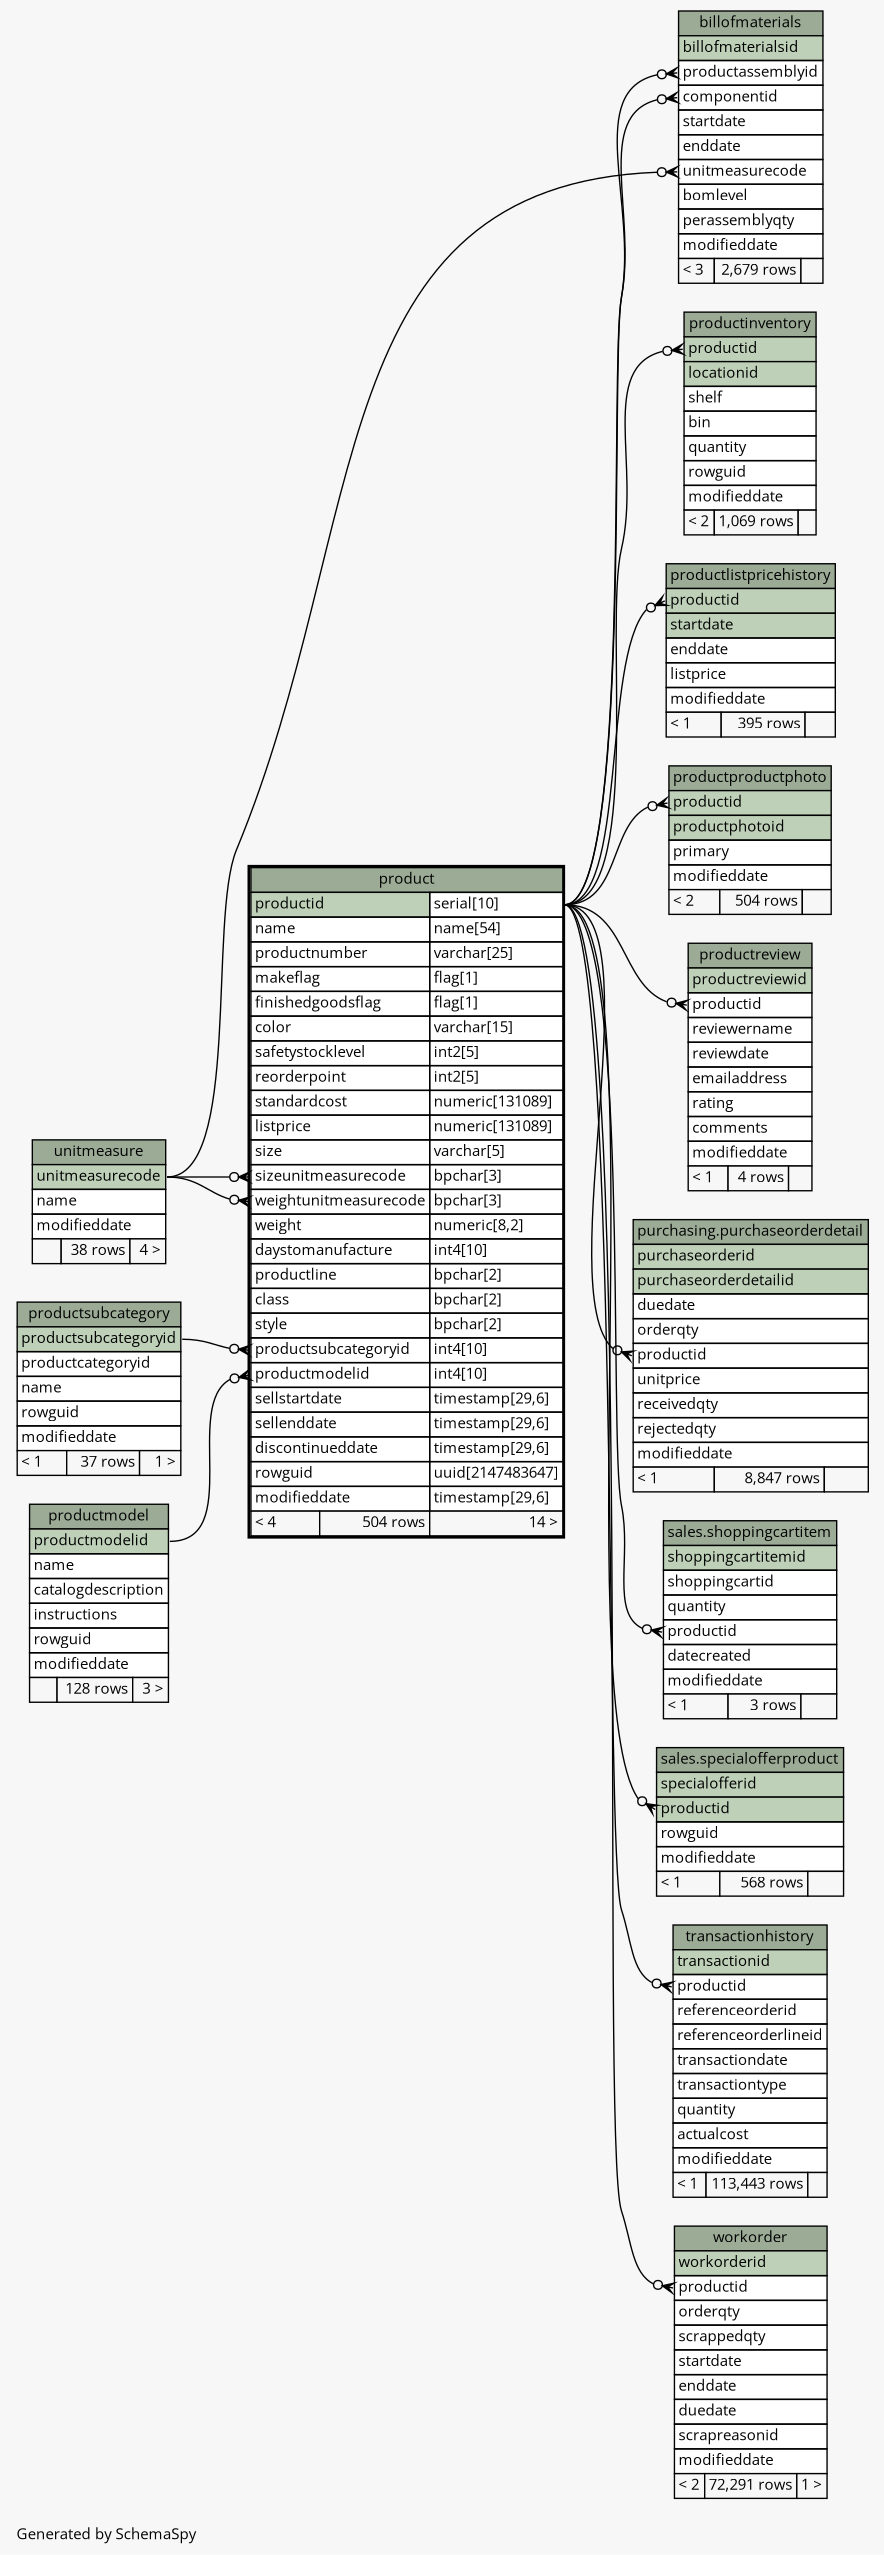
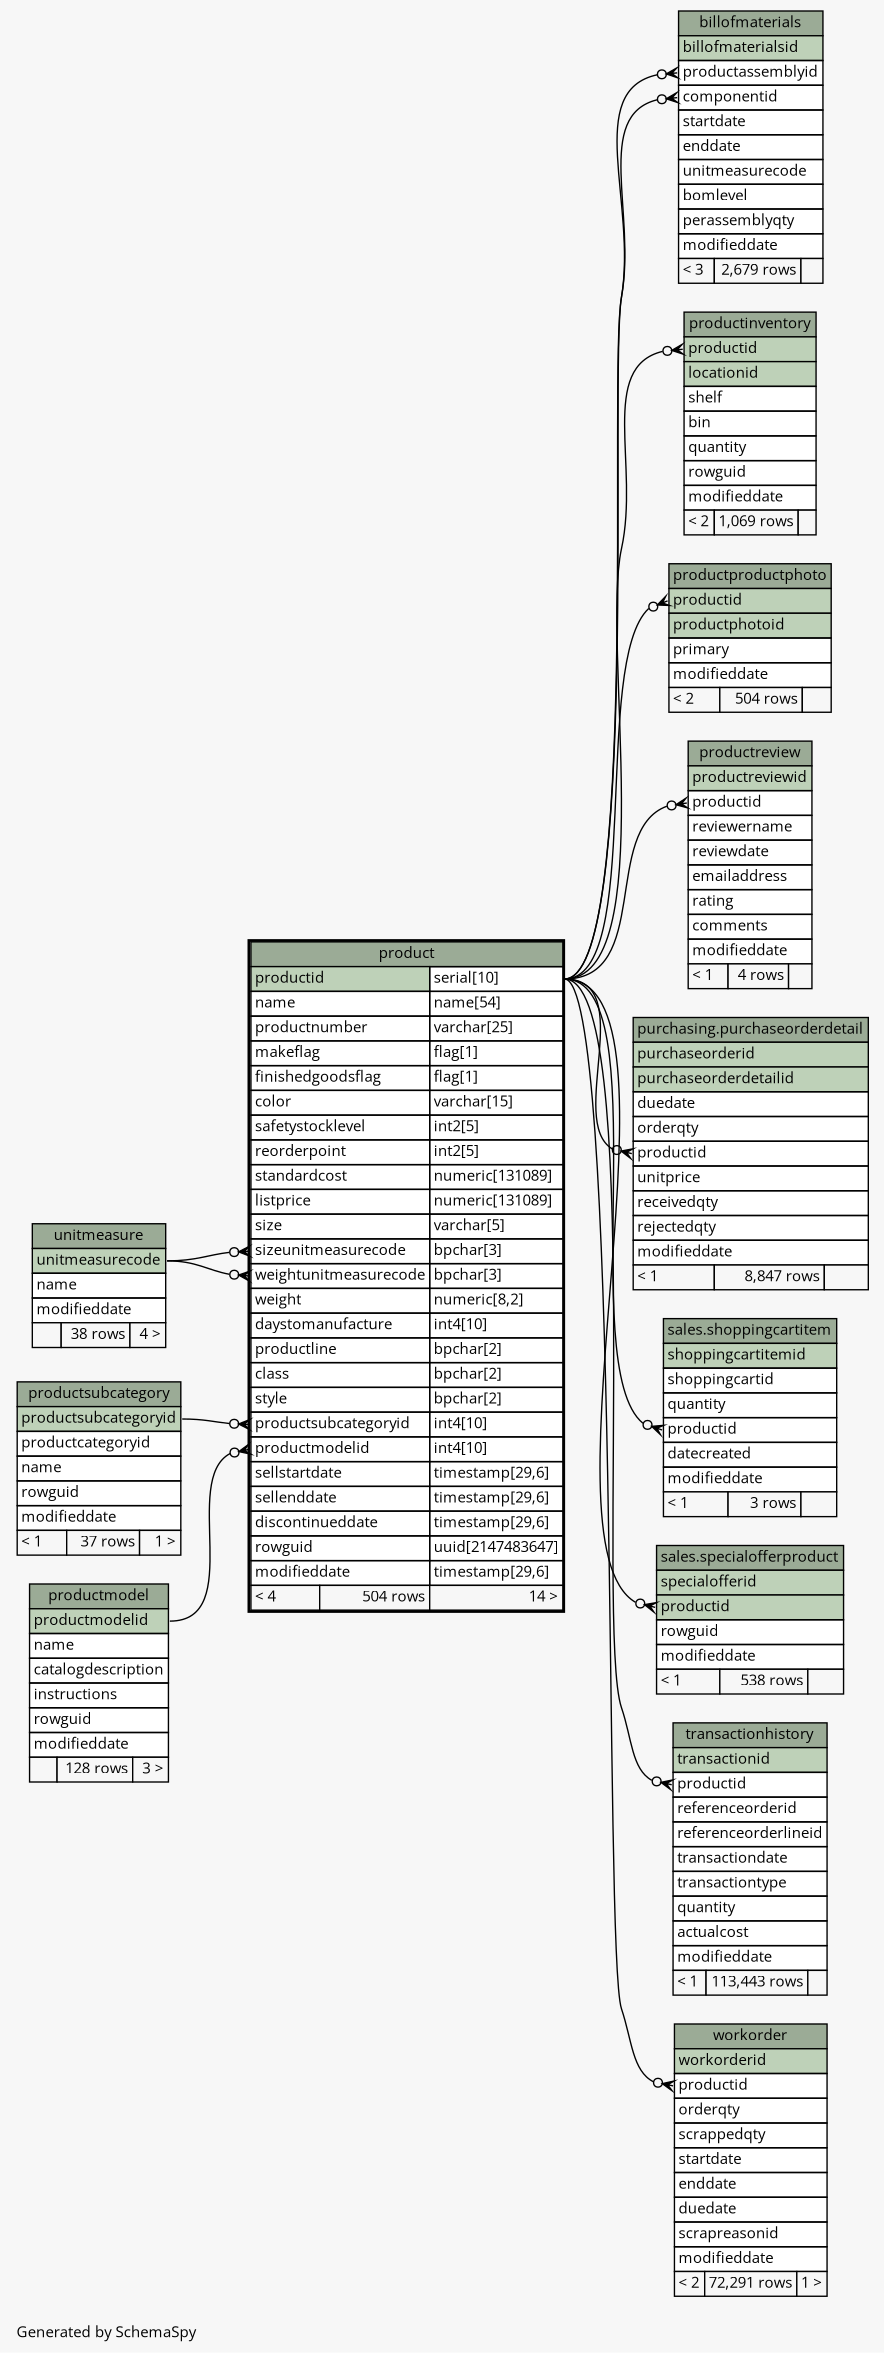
(313, 603) -> none
(750, 650) -> none
(772, 1883) -> (772, 1681)
